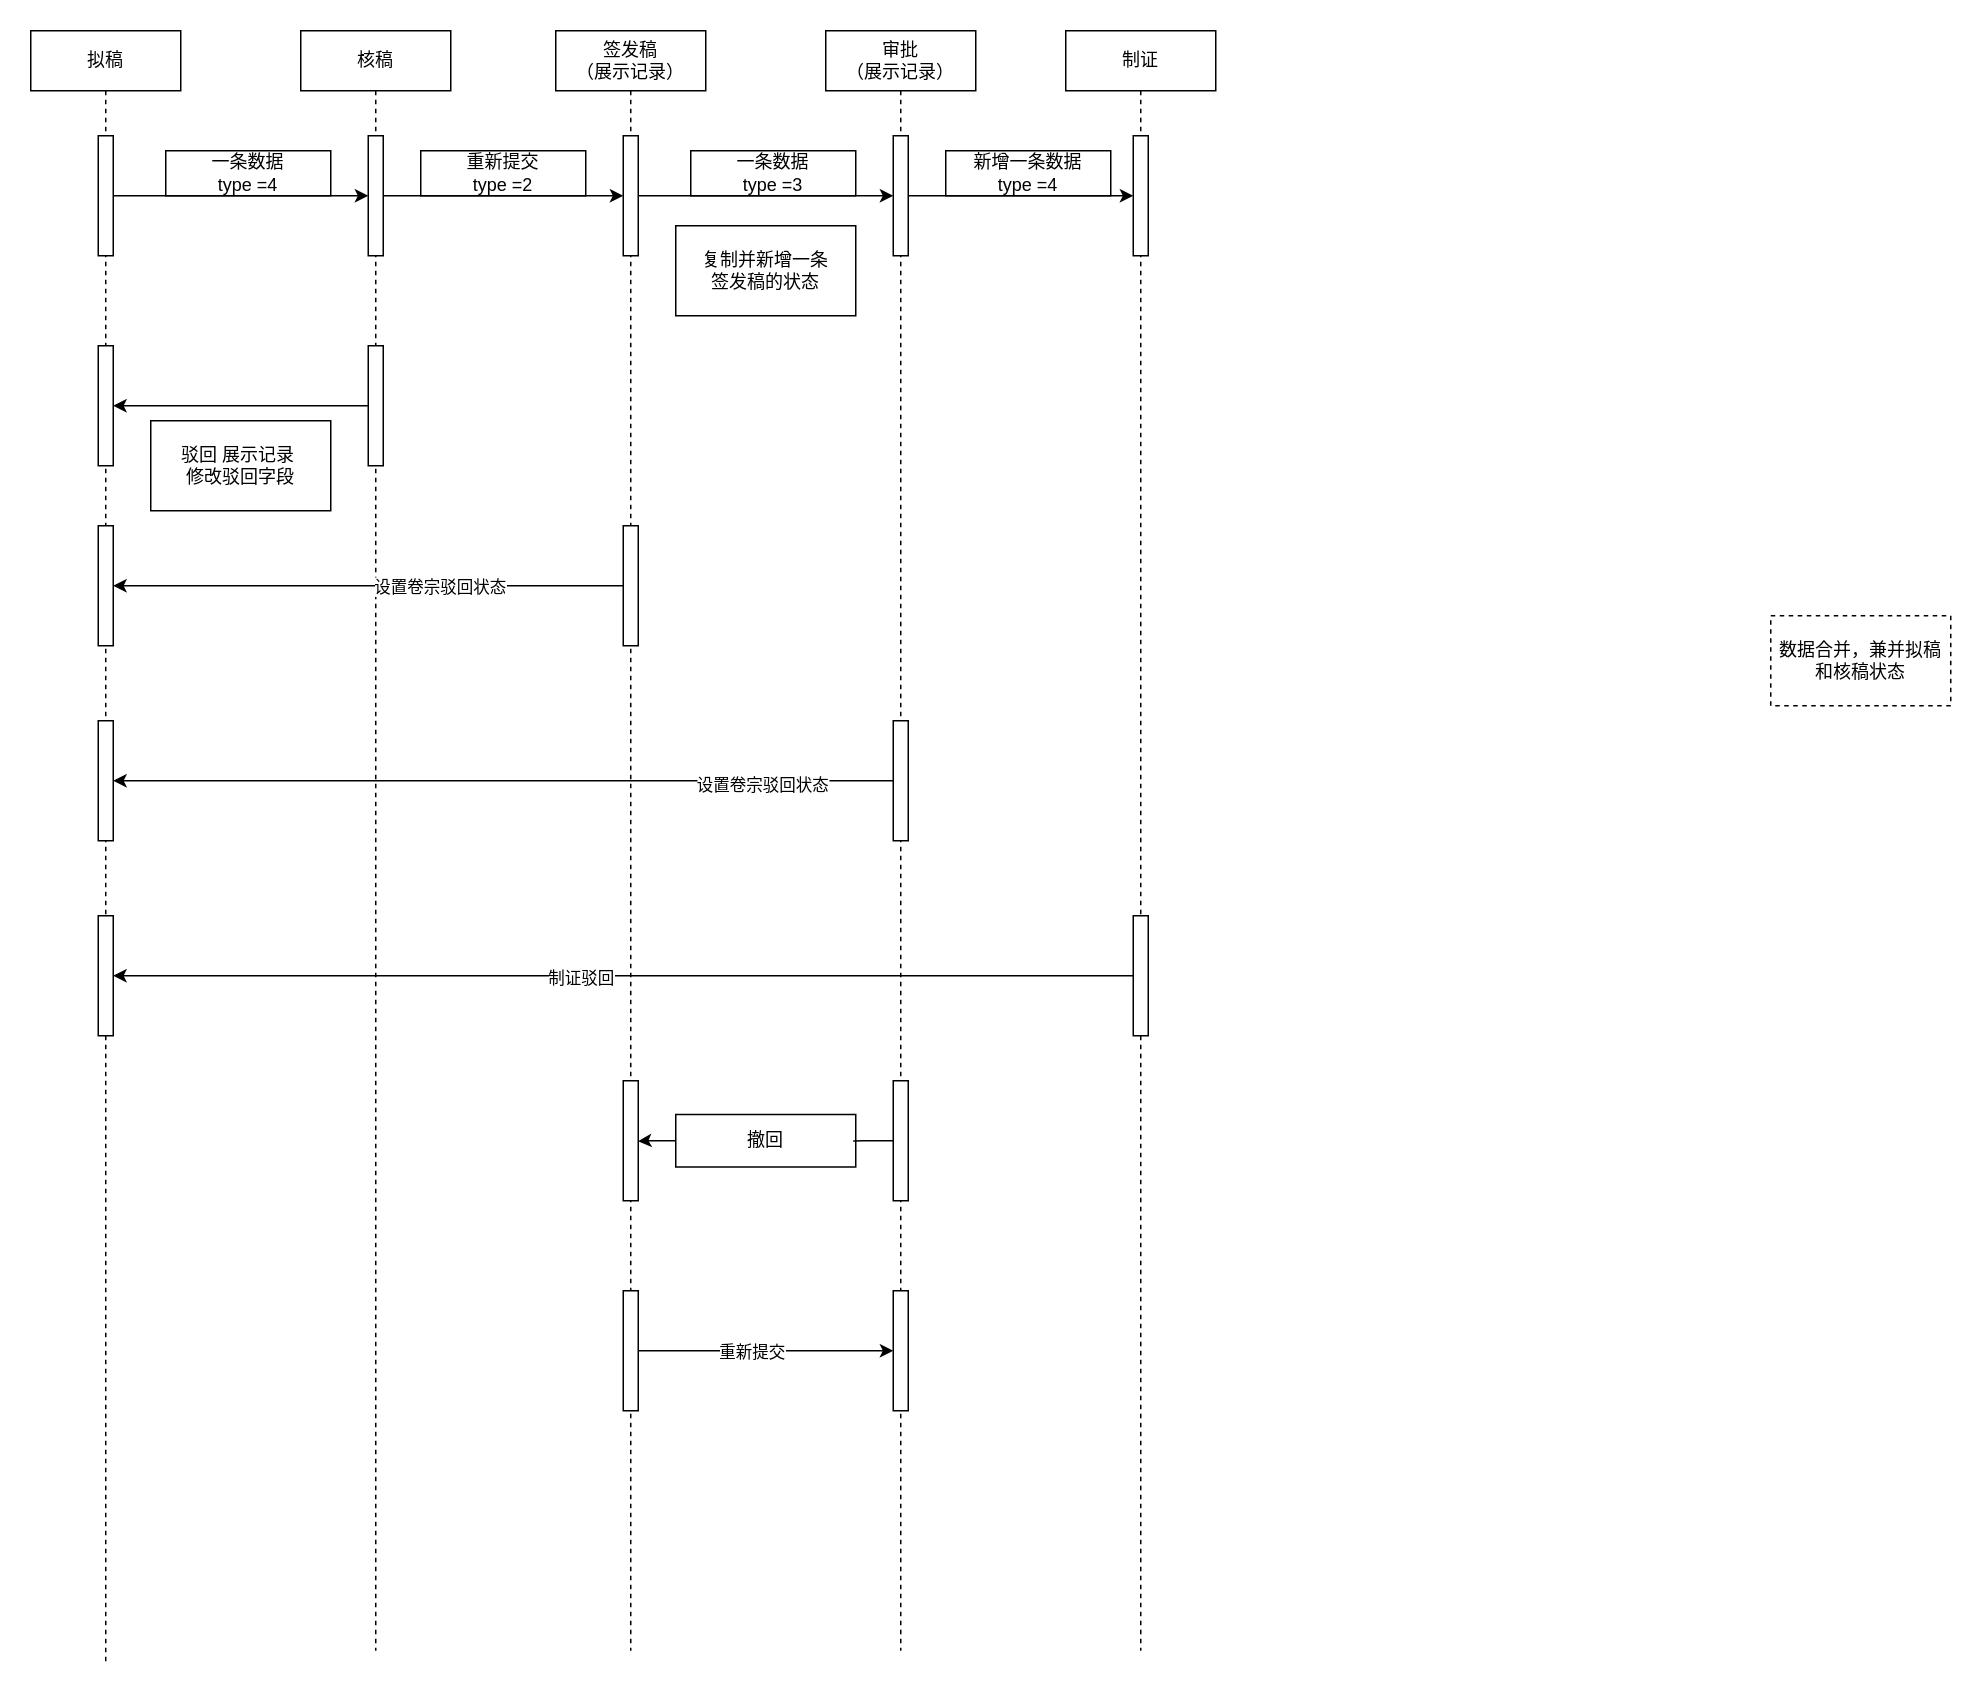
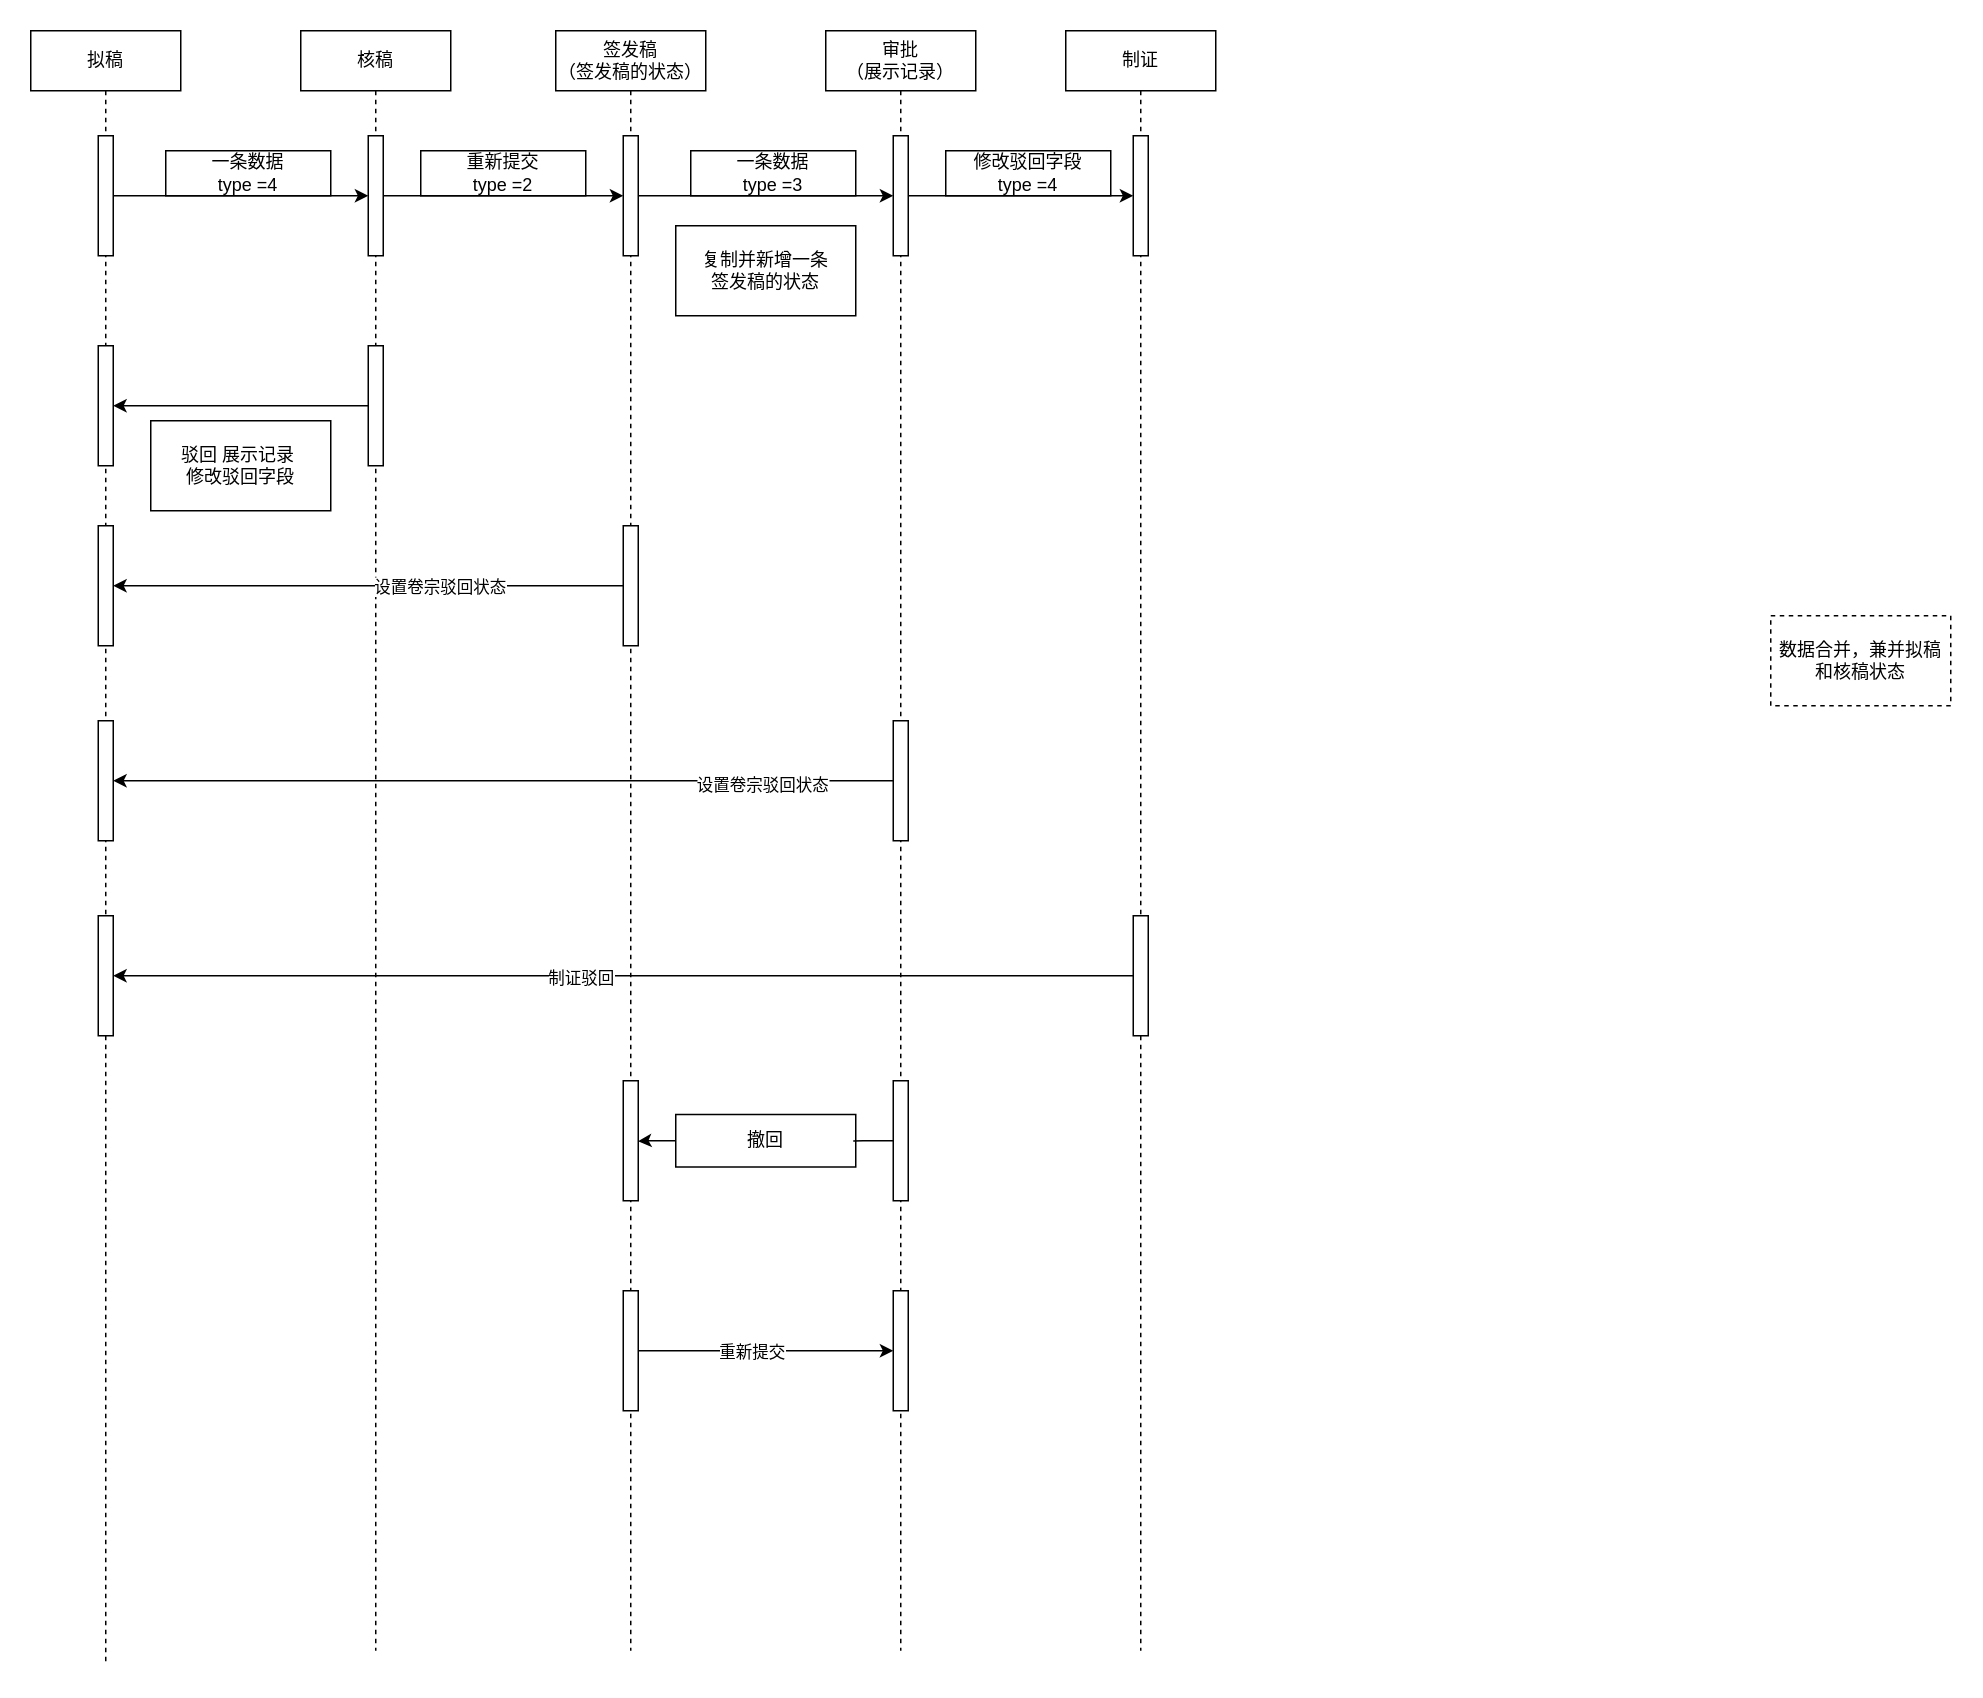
(631, 61) -> (631, 61)
(1028, 173) -> (1028, 173)
